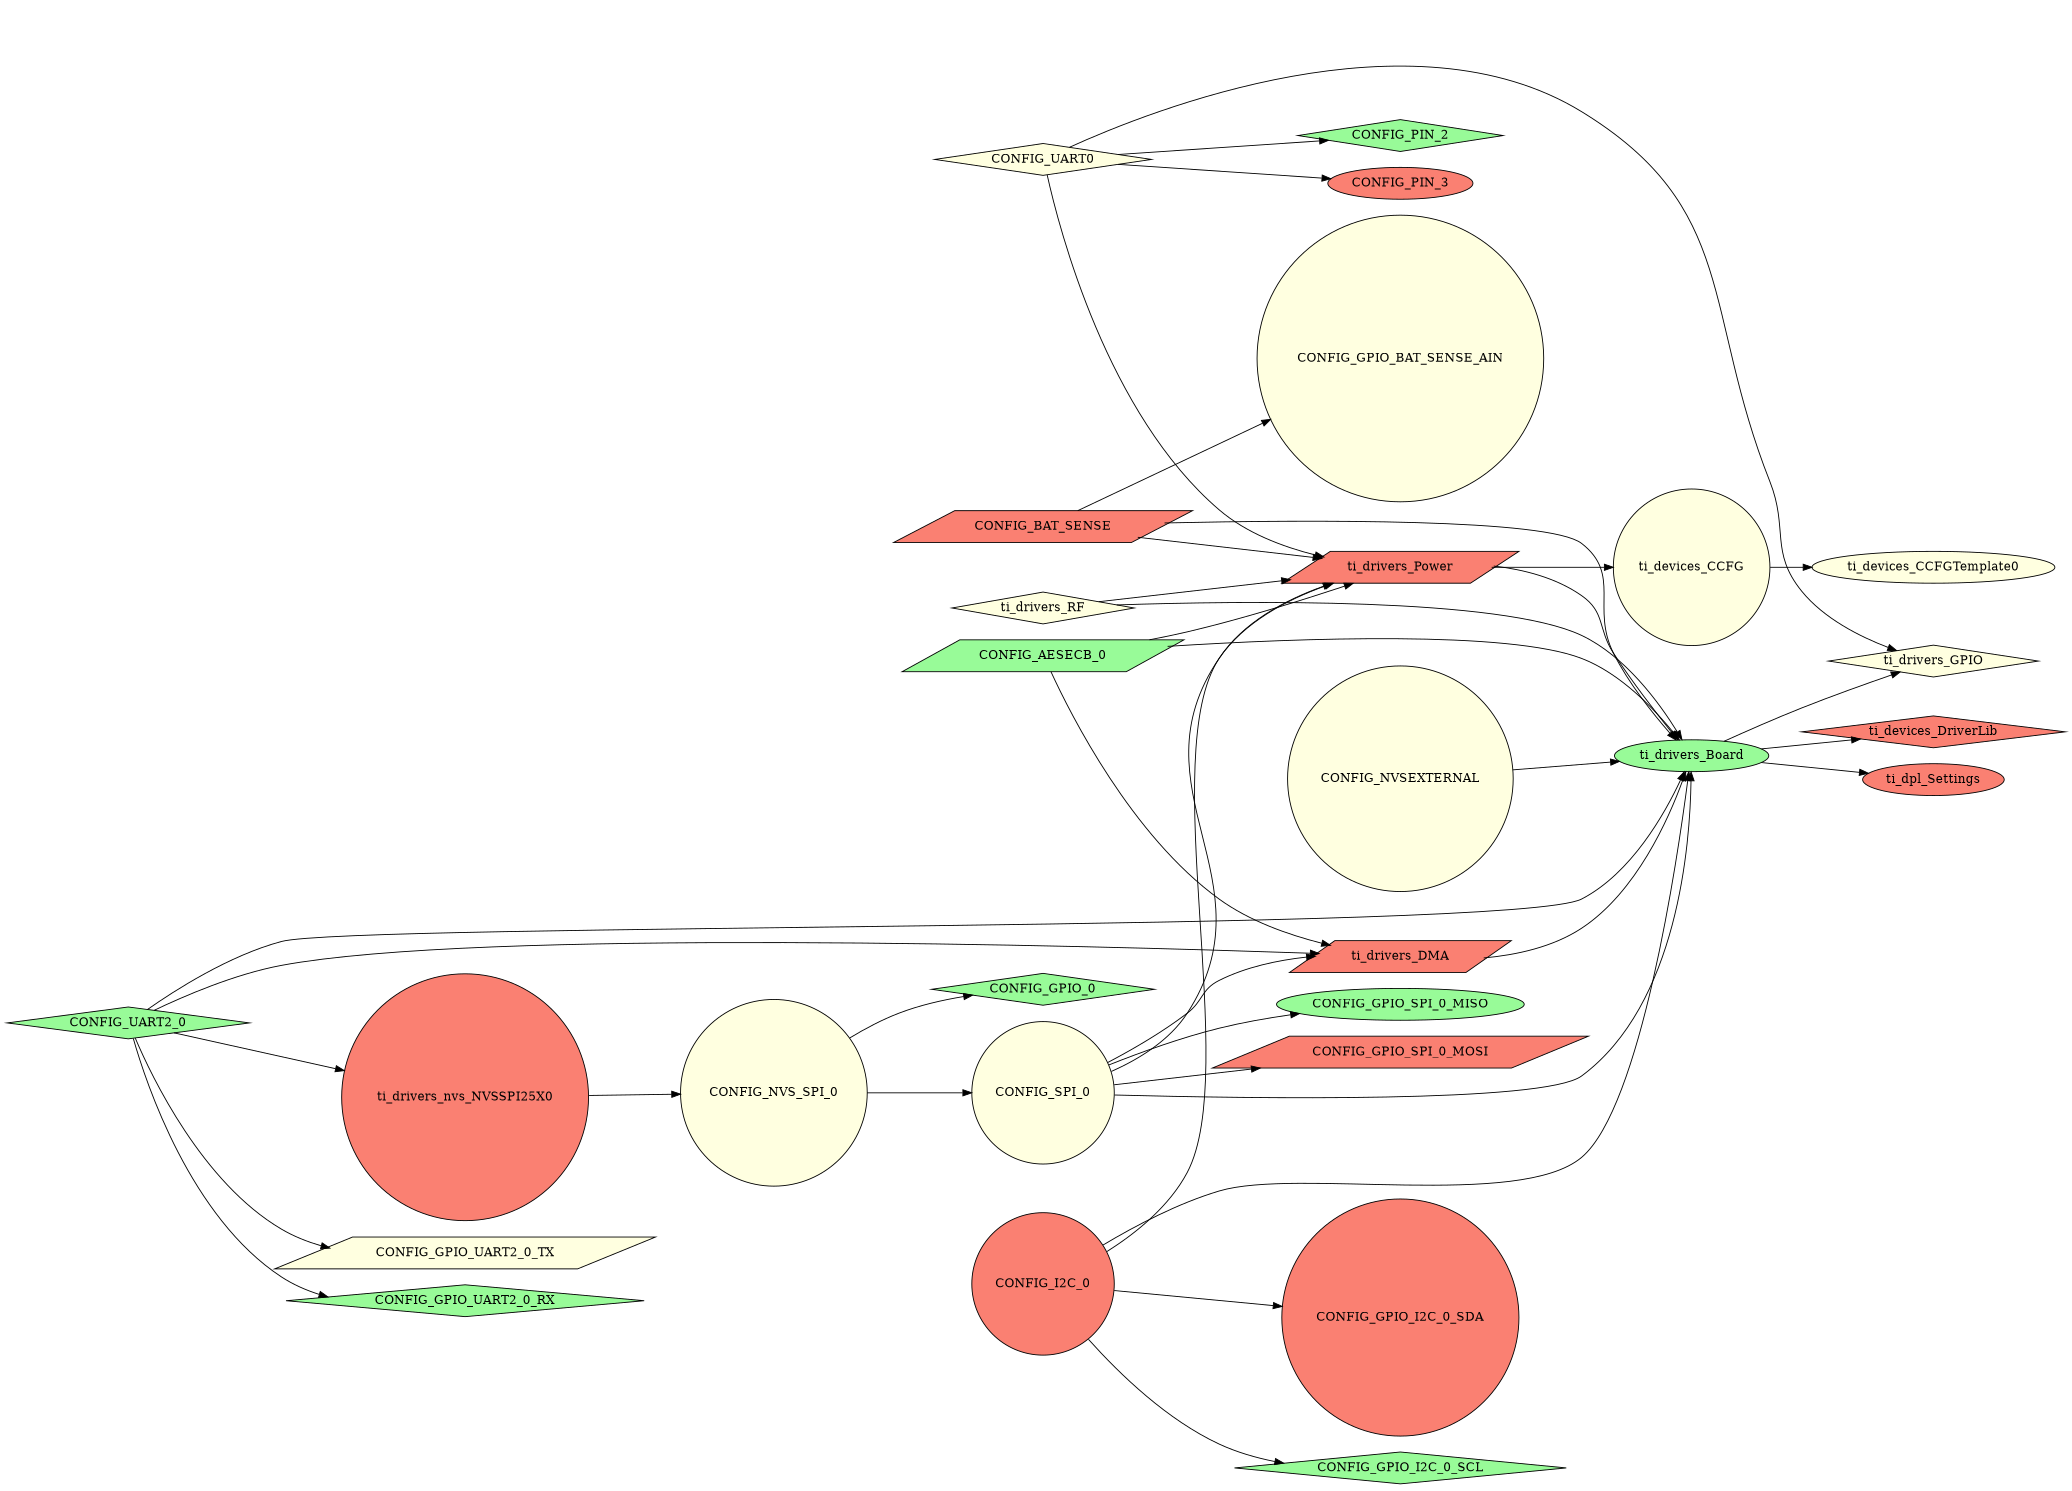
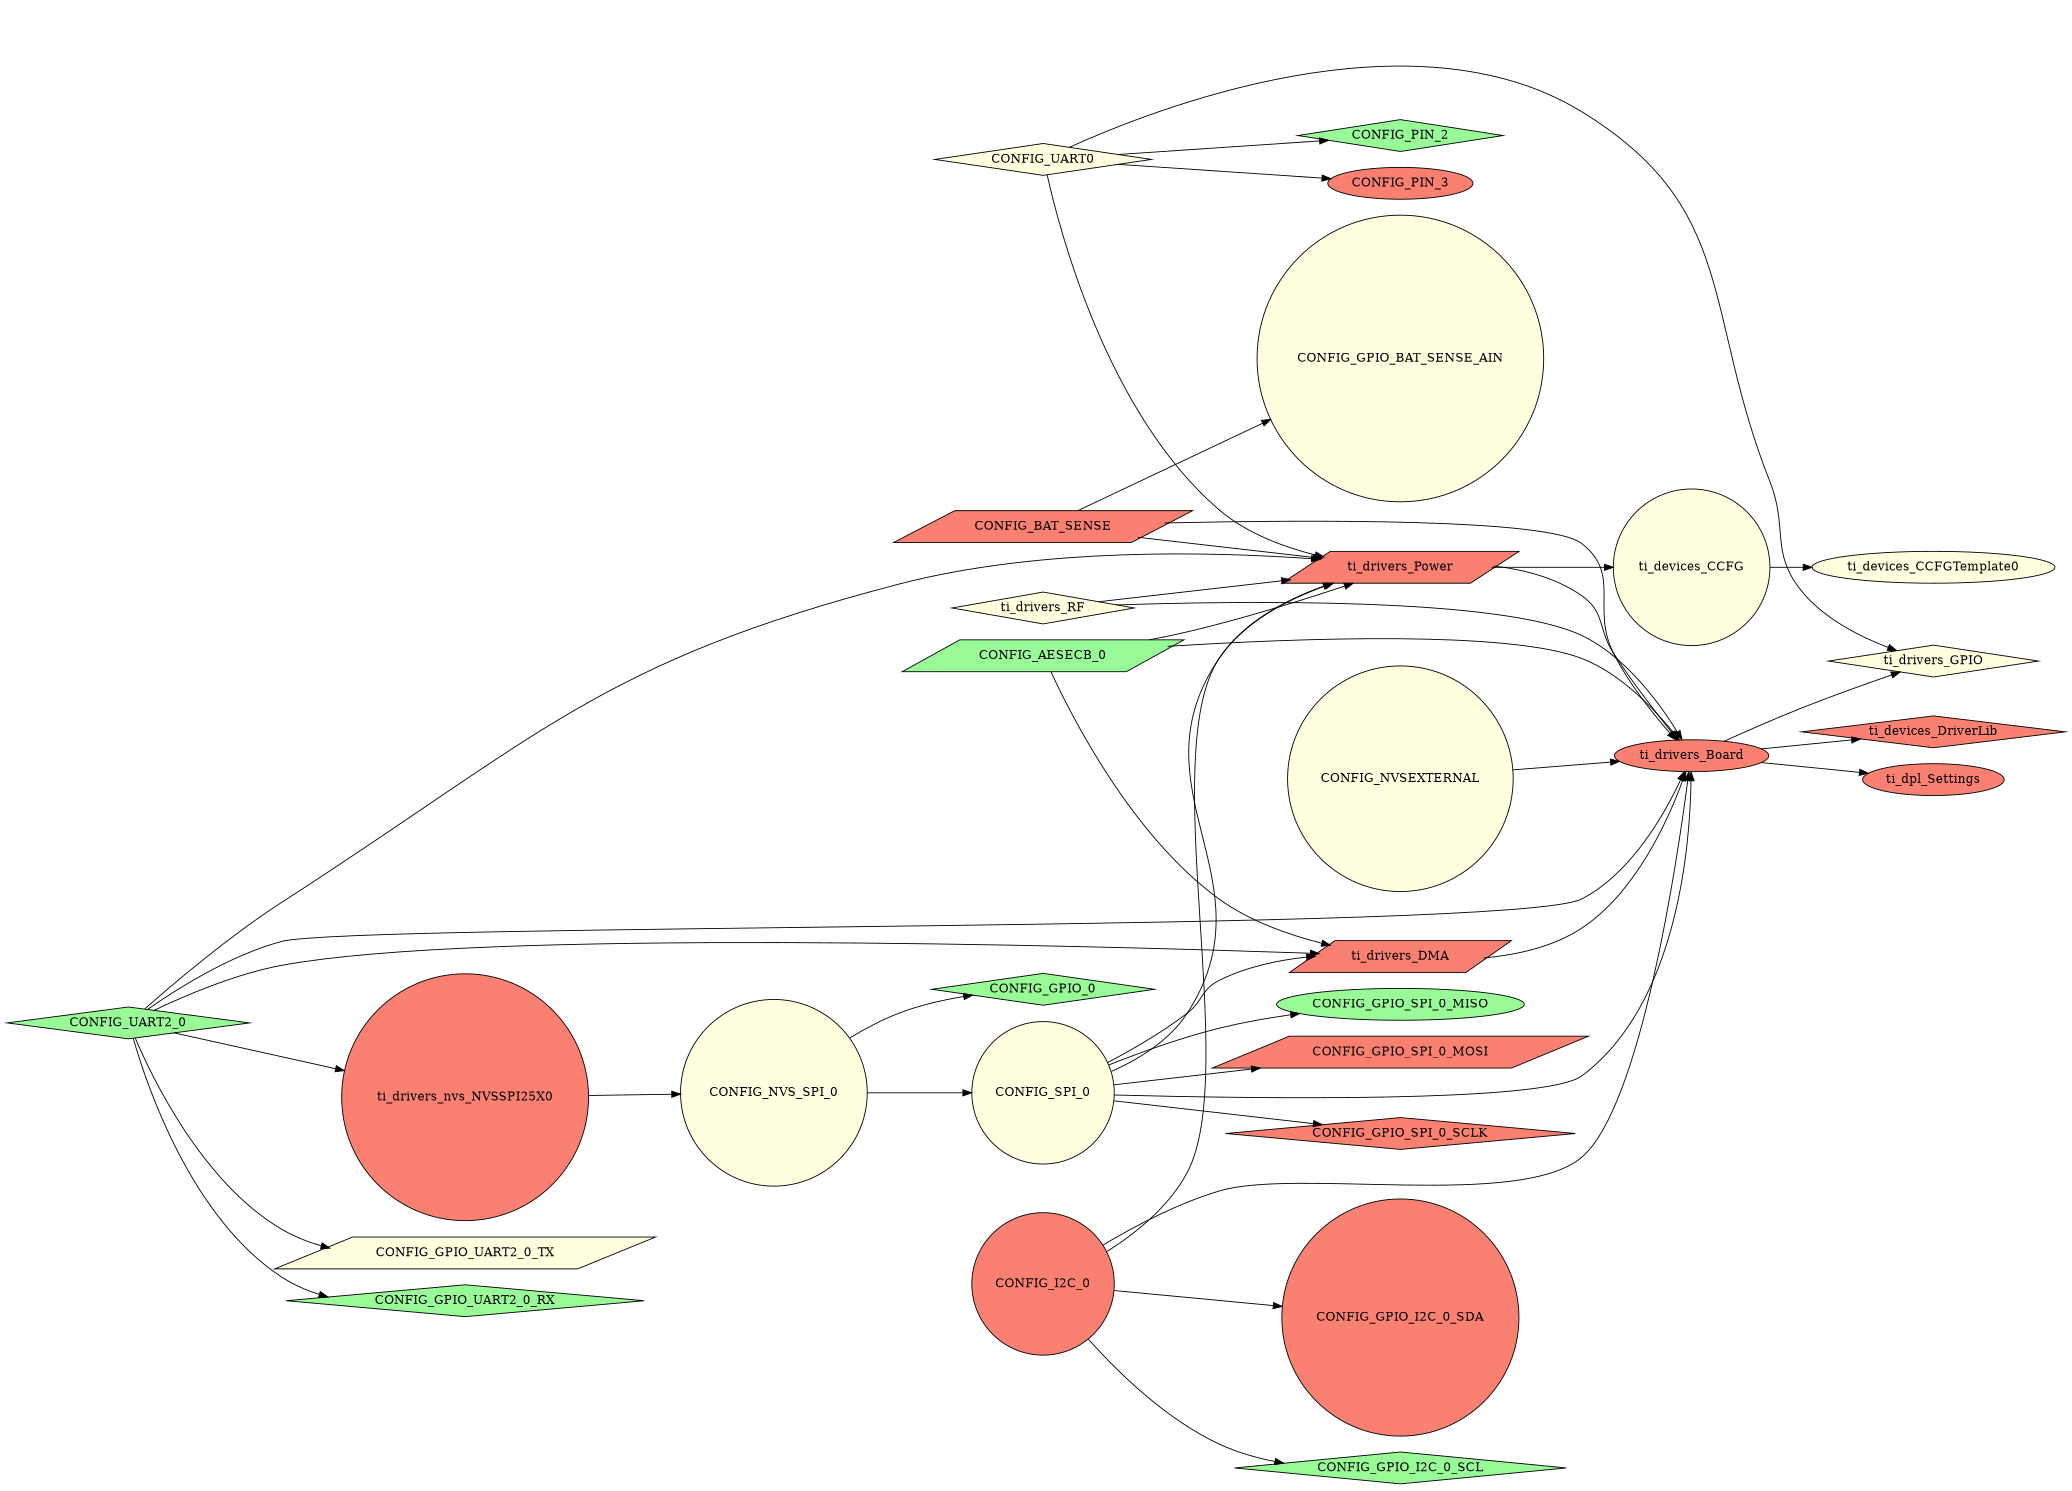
none -> (682, 657)
(1692, 756) -> (1692, 756)
none -> (1400, 1134)
